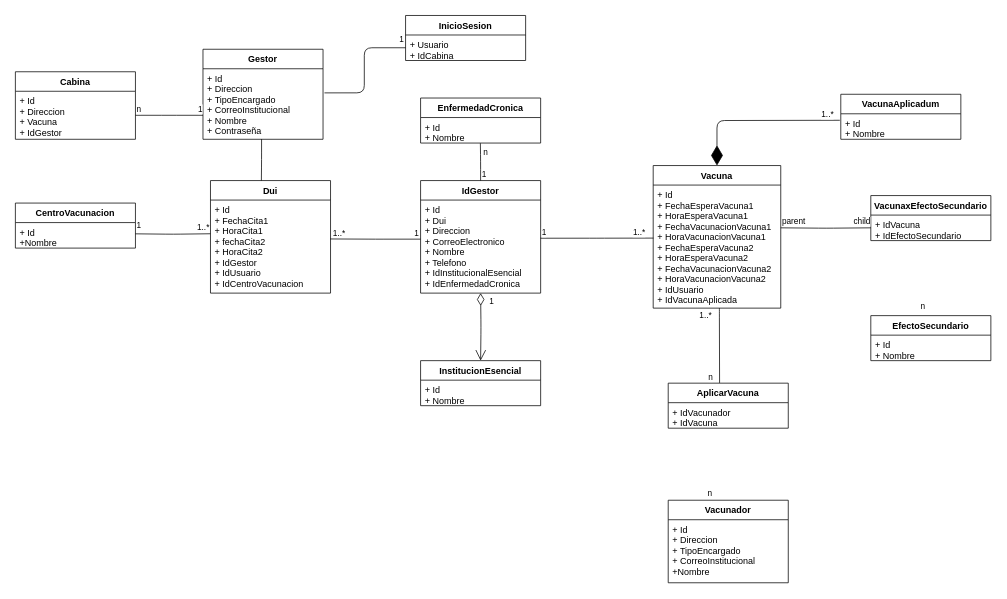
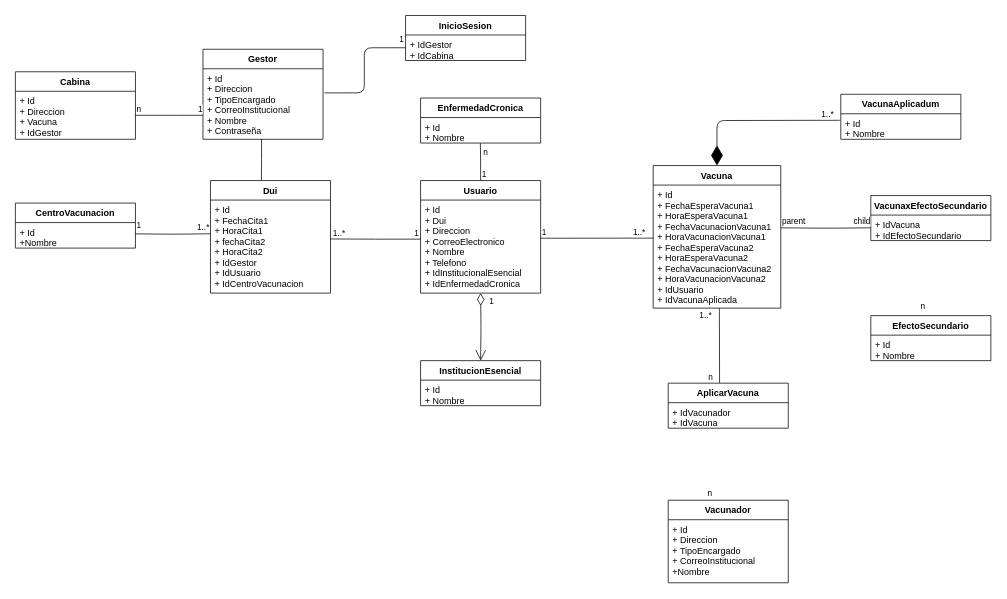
(430, 45) -> (434, 45)
(480, 191) -> (480, 191)
